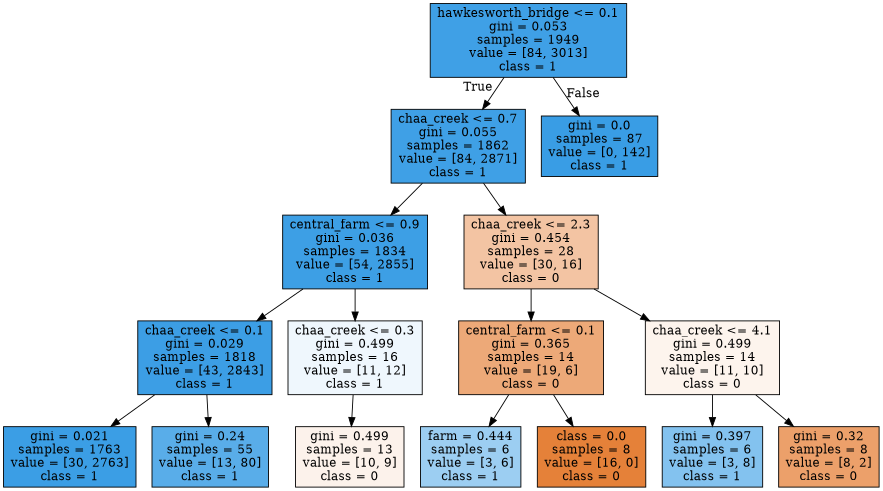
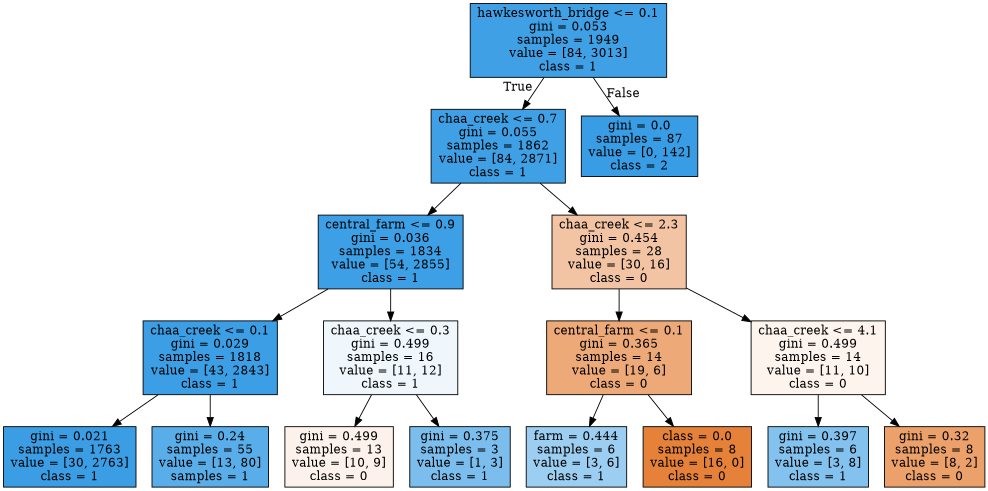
(600, 146) -> (640, 146)
(210, 457) -> (210, 457)
none -> (460, 457)
